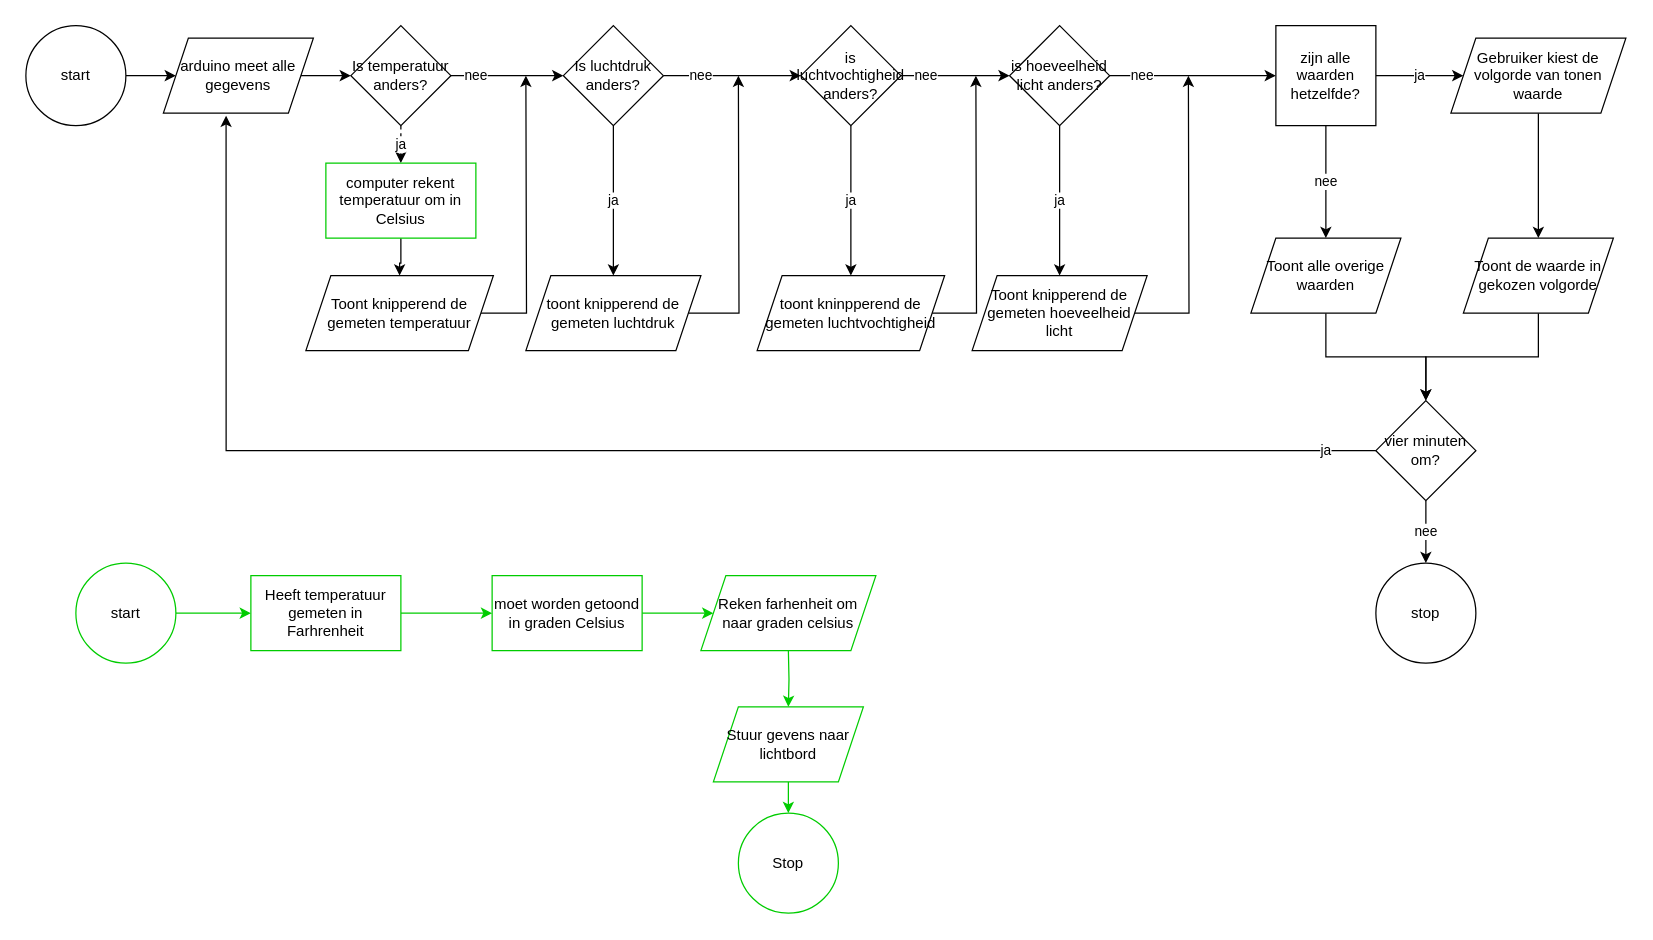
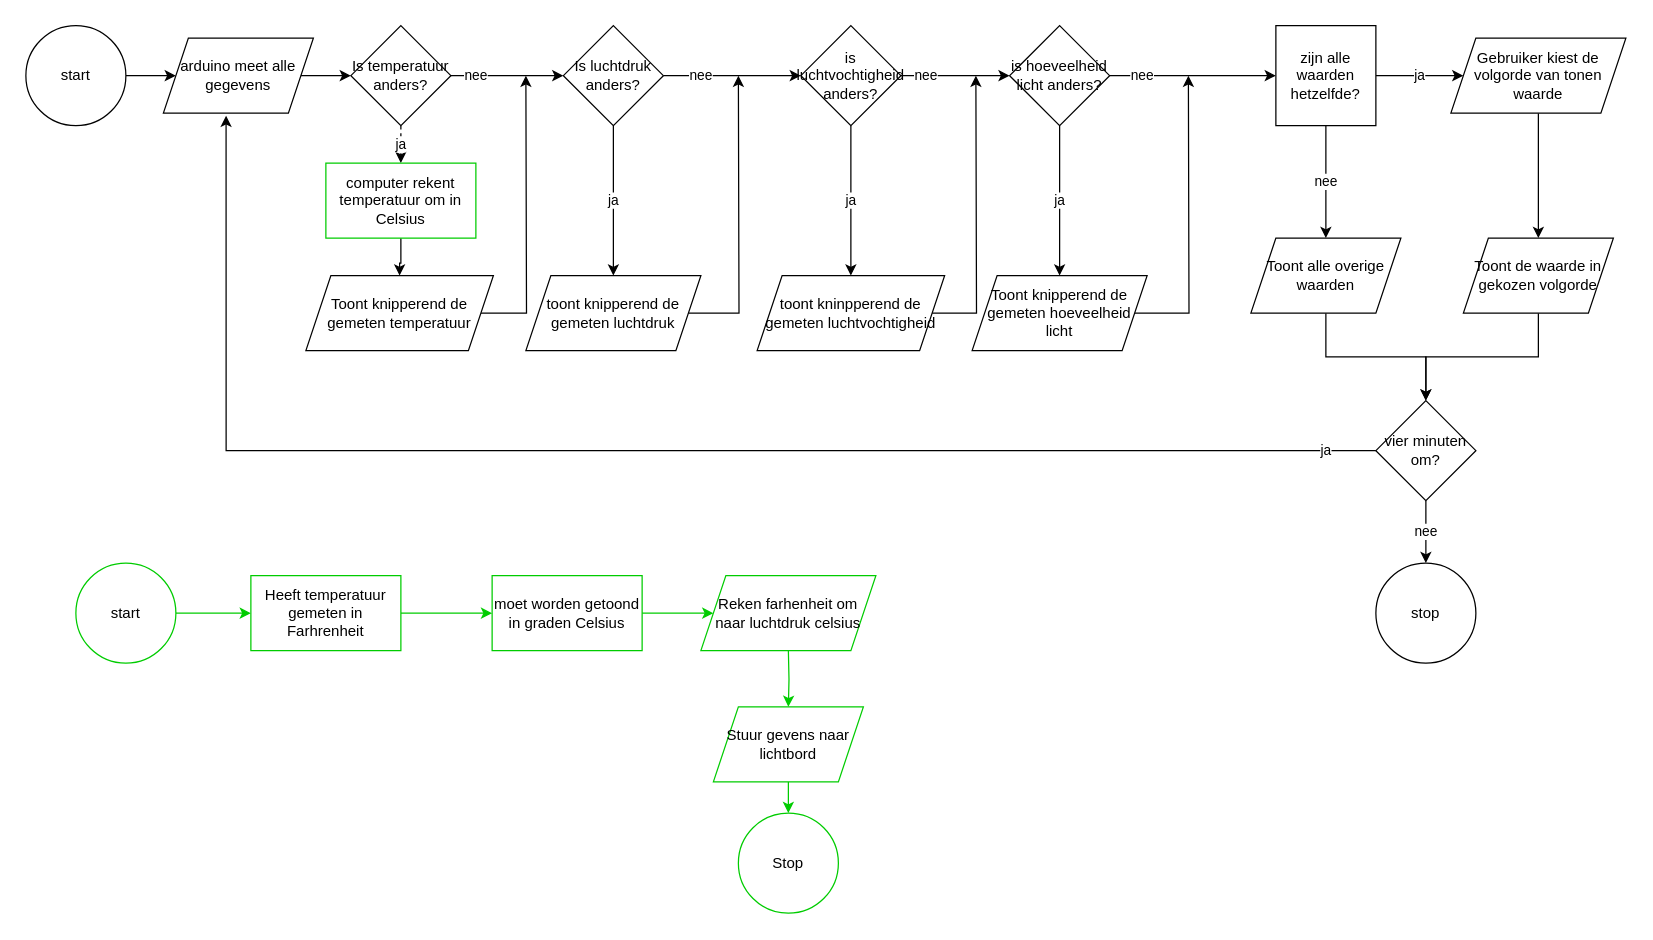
(788, 613) -> (788, 613)
